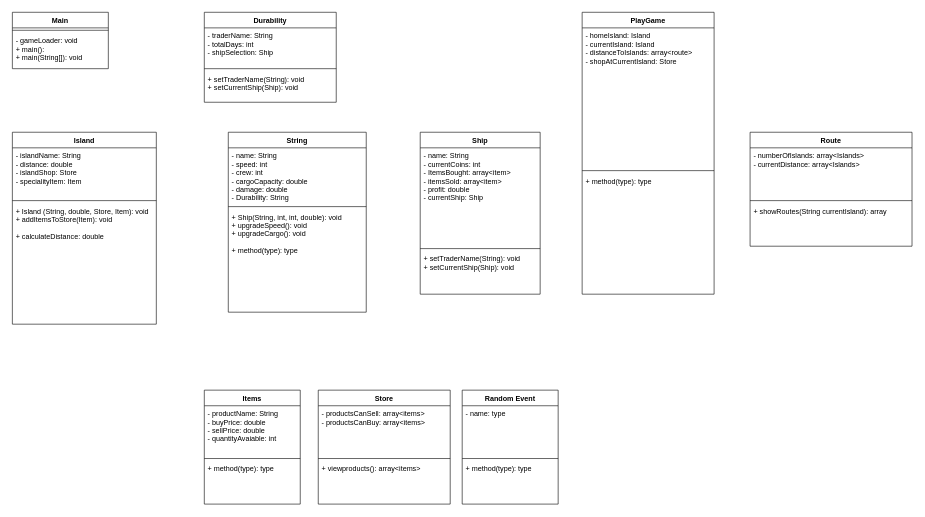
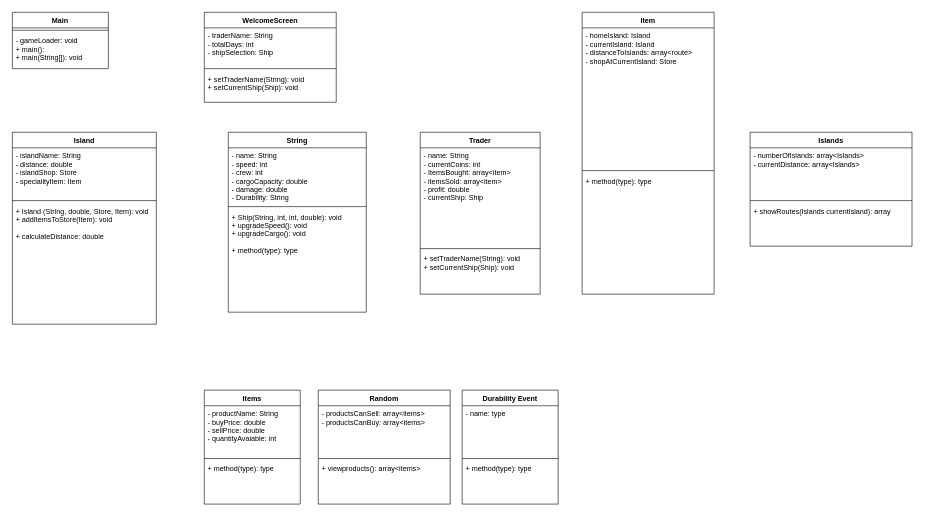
(270, 20) -> (270, 20)
(648, 20) -> (648, 20)
(480, 140) -> (480, 140)
(831, 140) -> (831, 140)
(831, 211) -> (833, 211)
(384, 398) -> (384, 398)
(510, 398) -> (510, 398)
